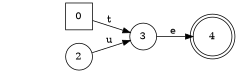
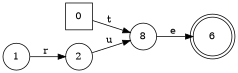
(143, 37) -> (143, 37)
(213, 37) -> (213, 37)
none -> (16, 57)
